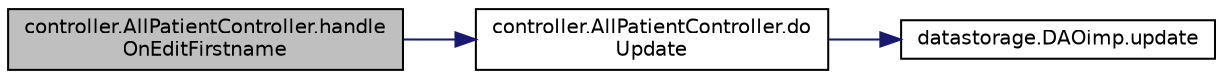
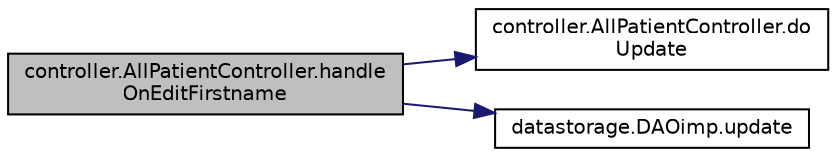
(854, 39) -> (439, 107)
